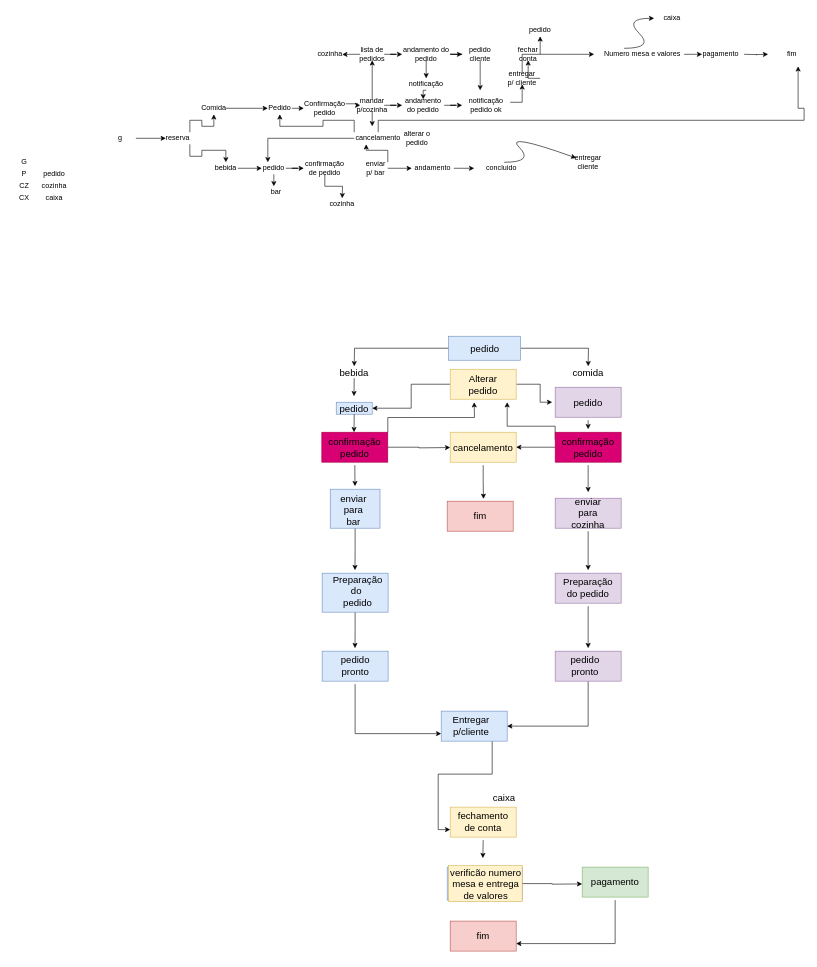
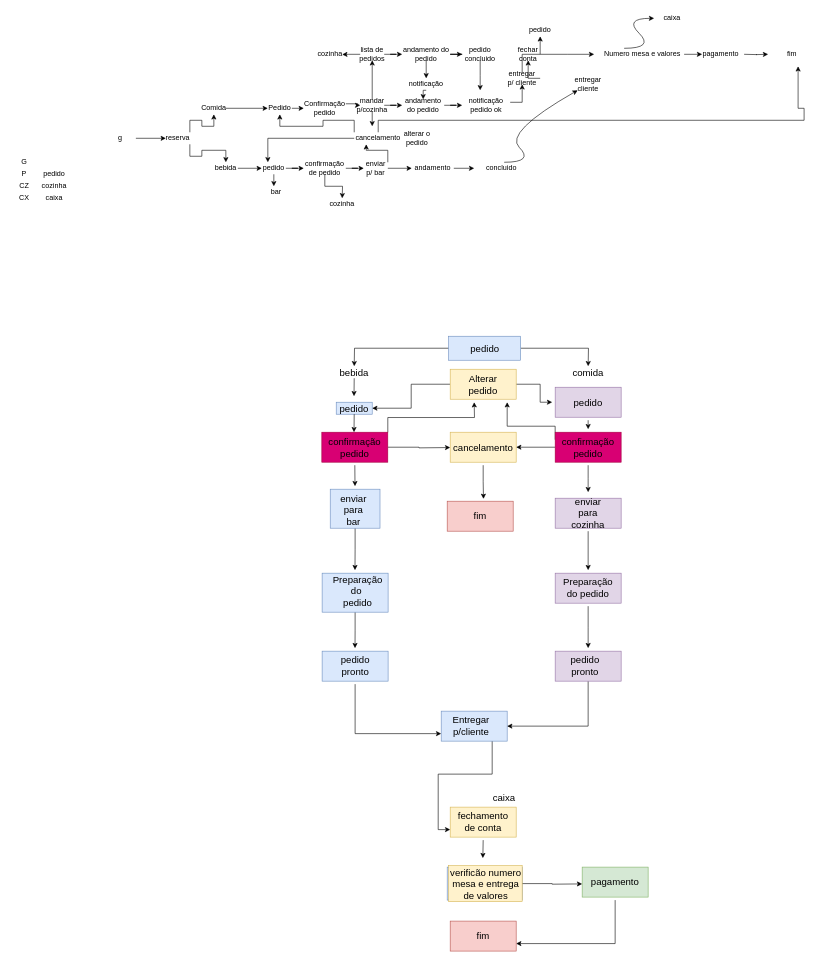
(480, 54) -> (480, 54)
(588, 162) -> (588, 84)
none -> (356, 168)
